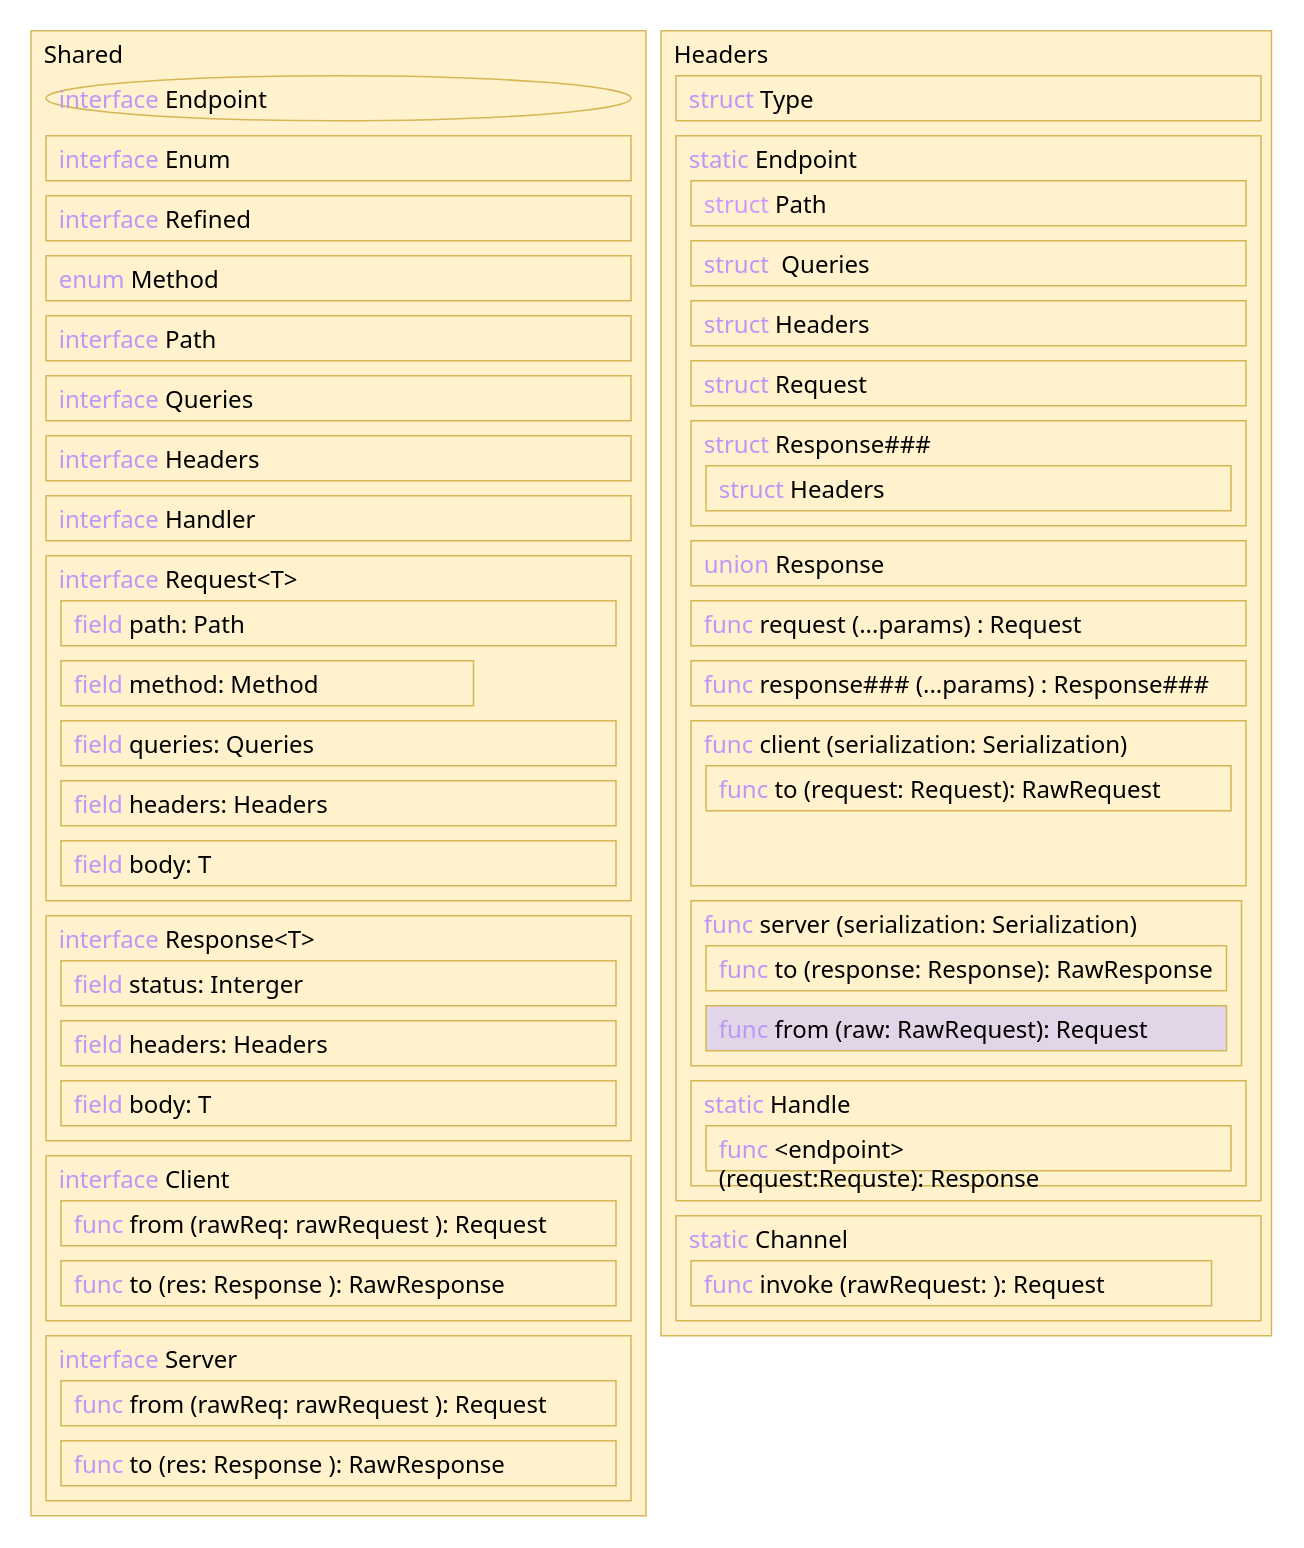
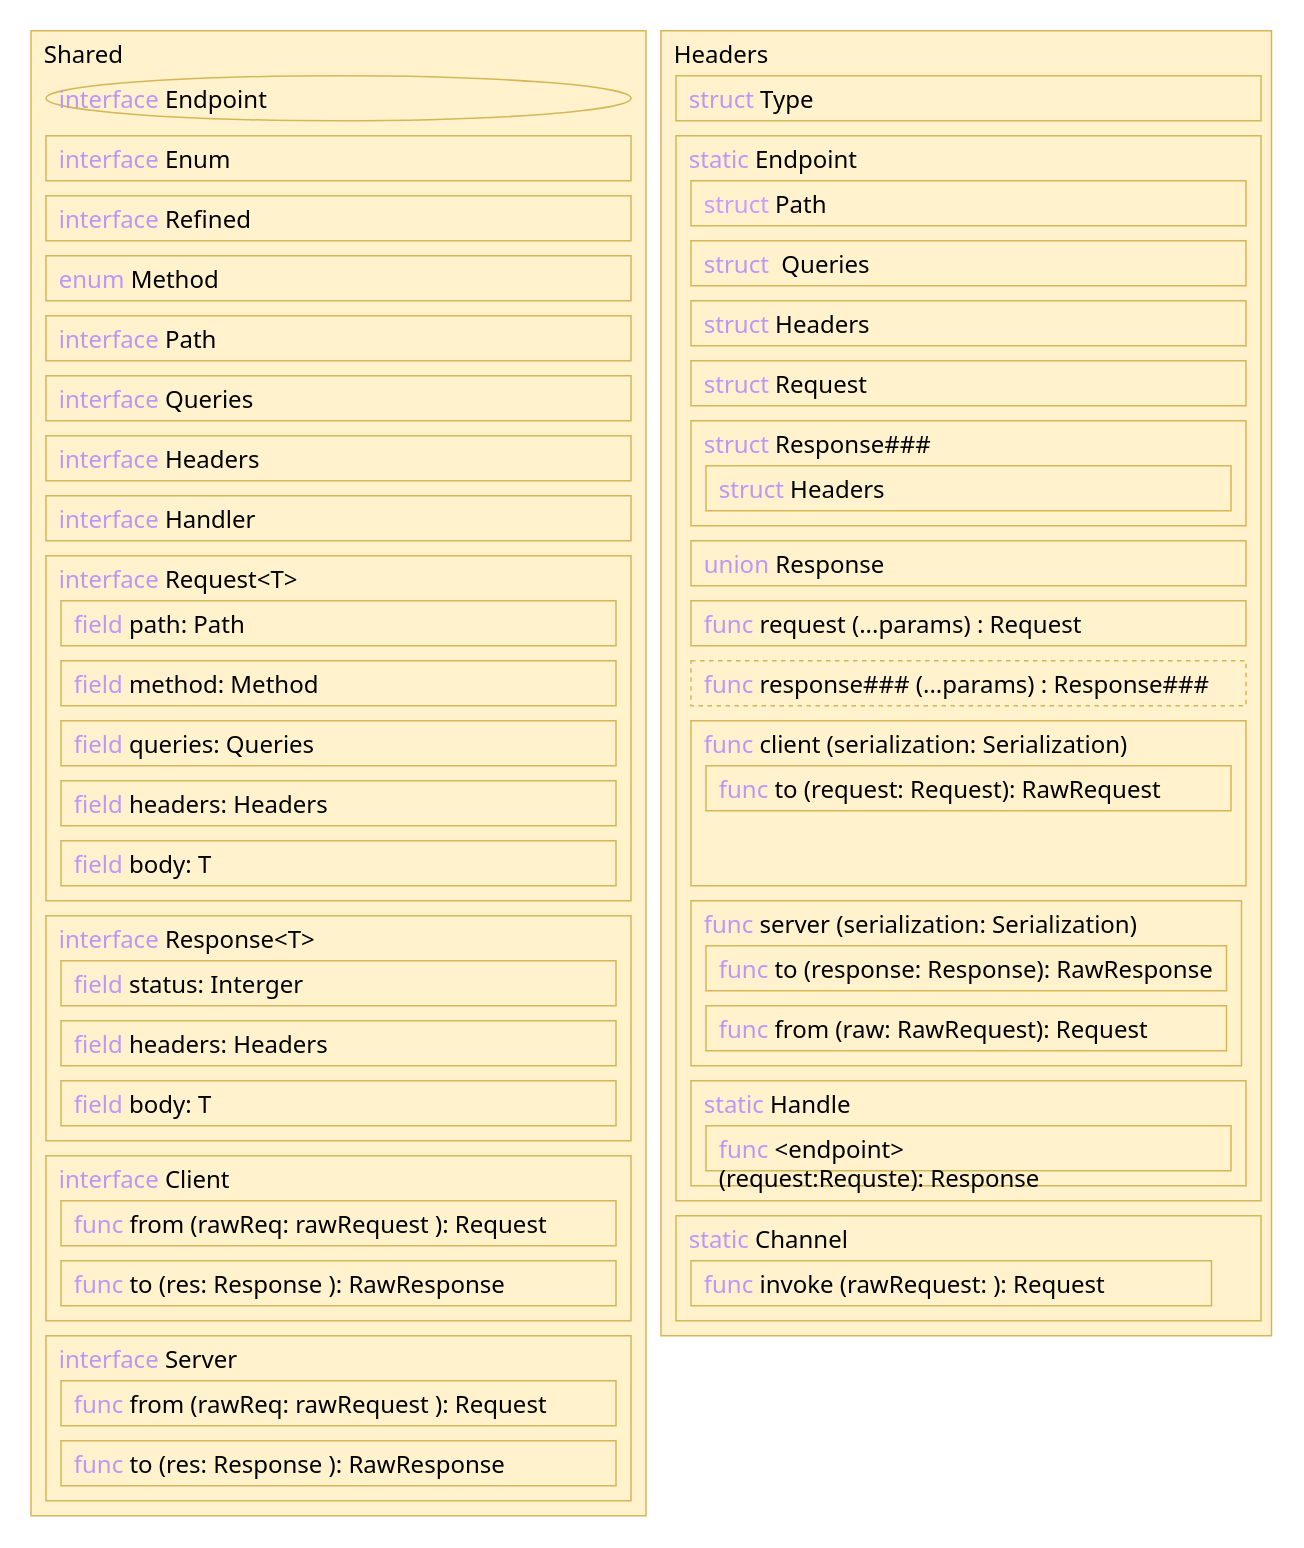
(267, 683) -> (338, 683)
(968, 683) -> (968, 683)
(966, 1028) -> (966, 1028)
